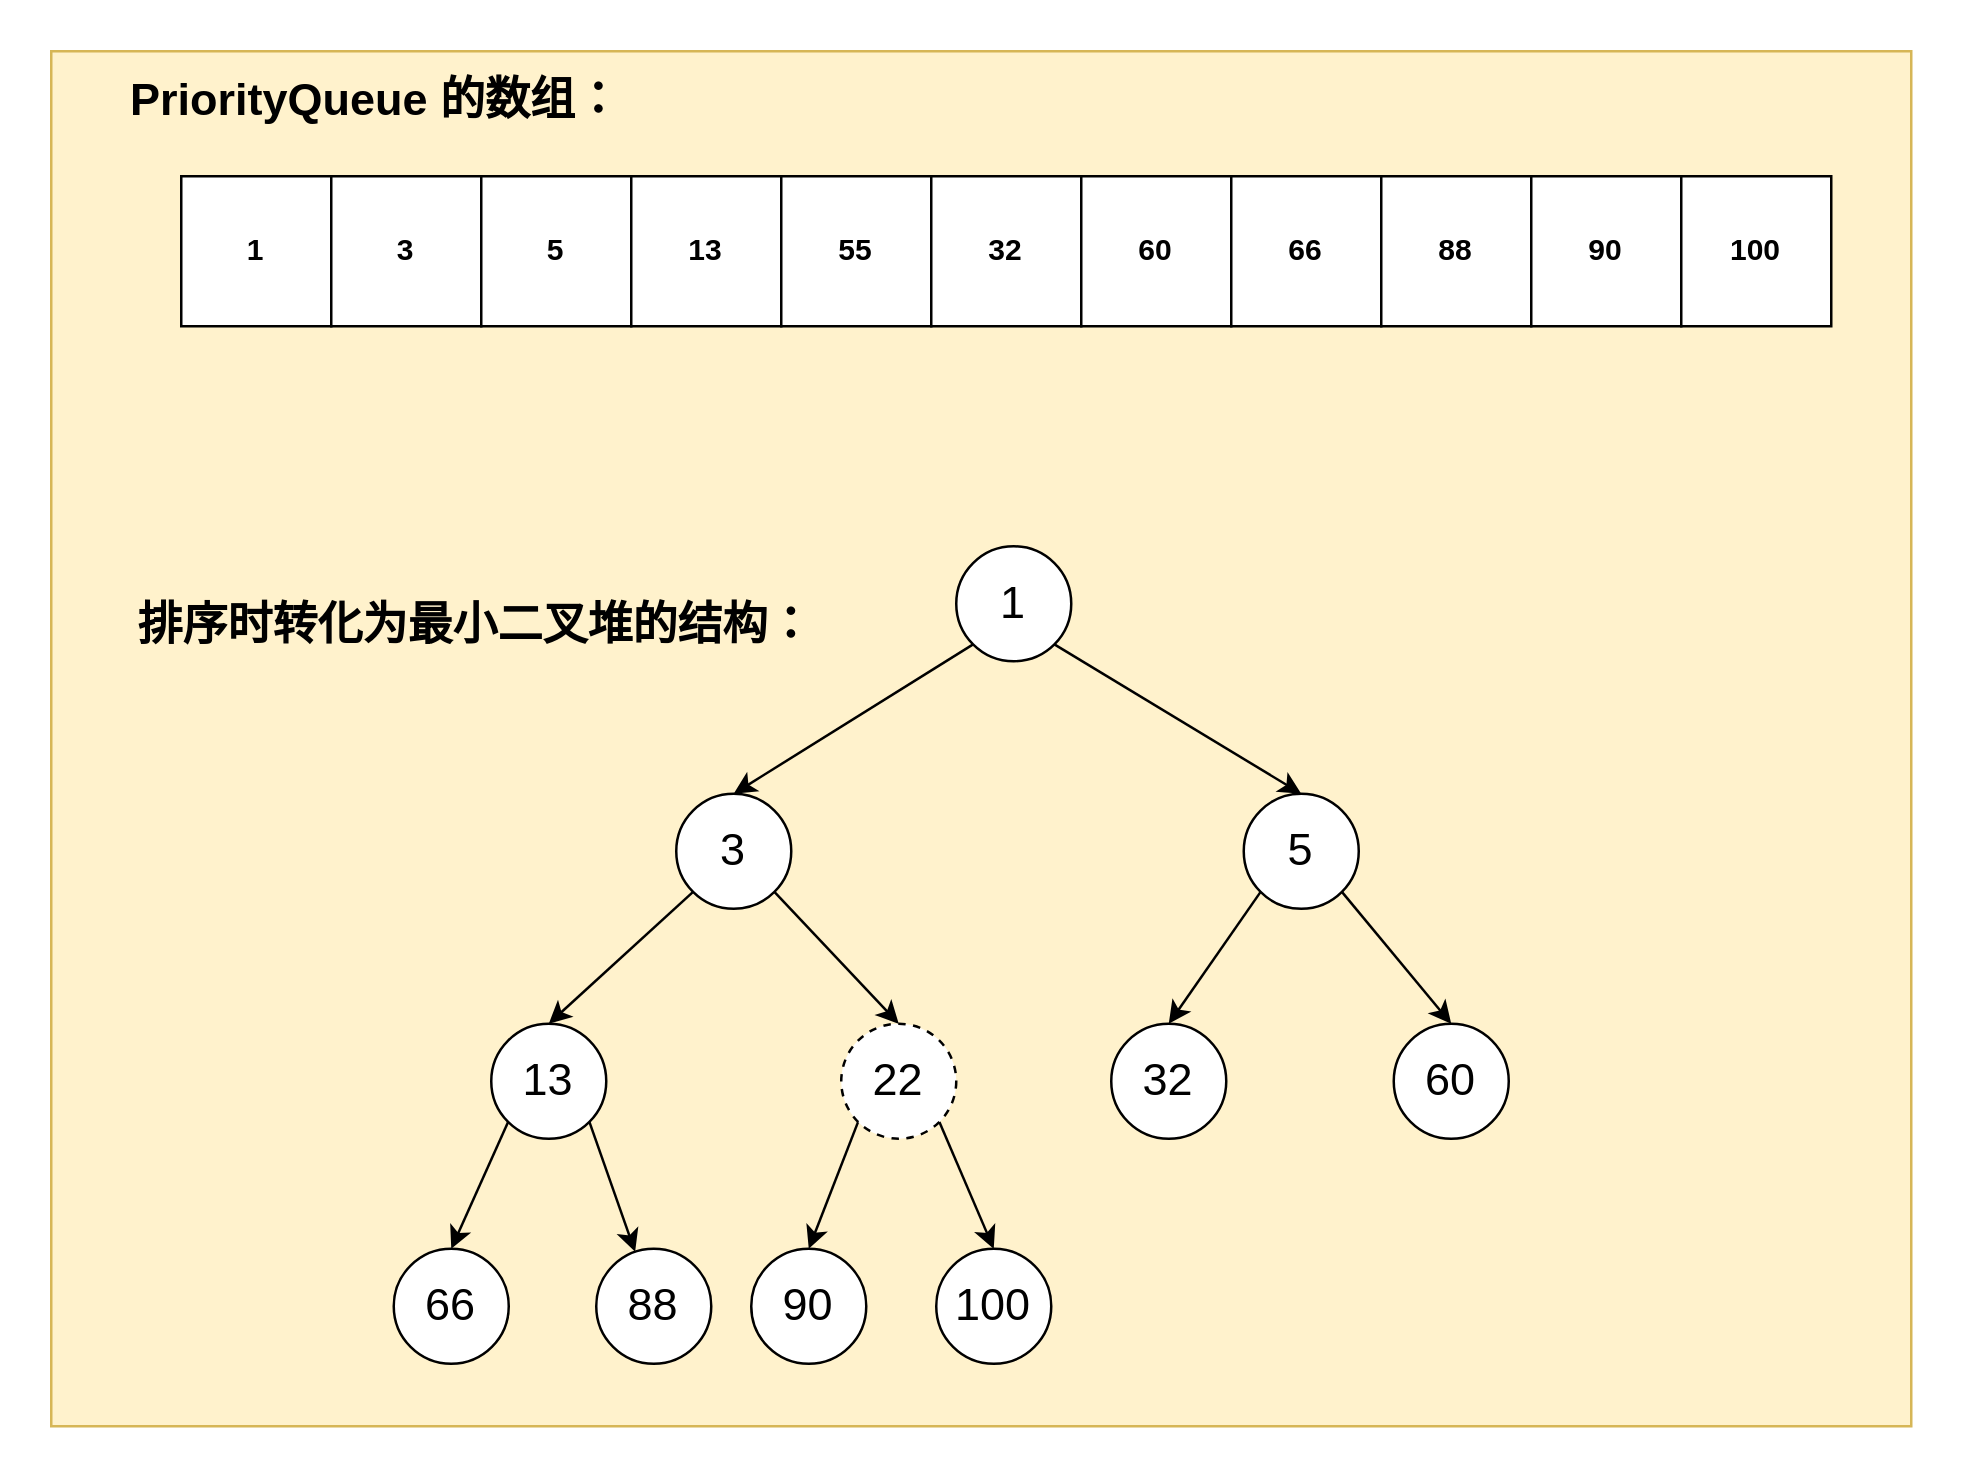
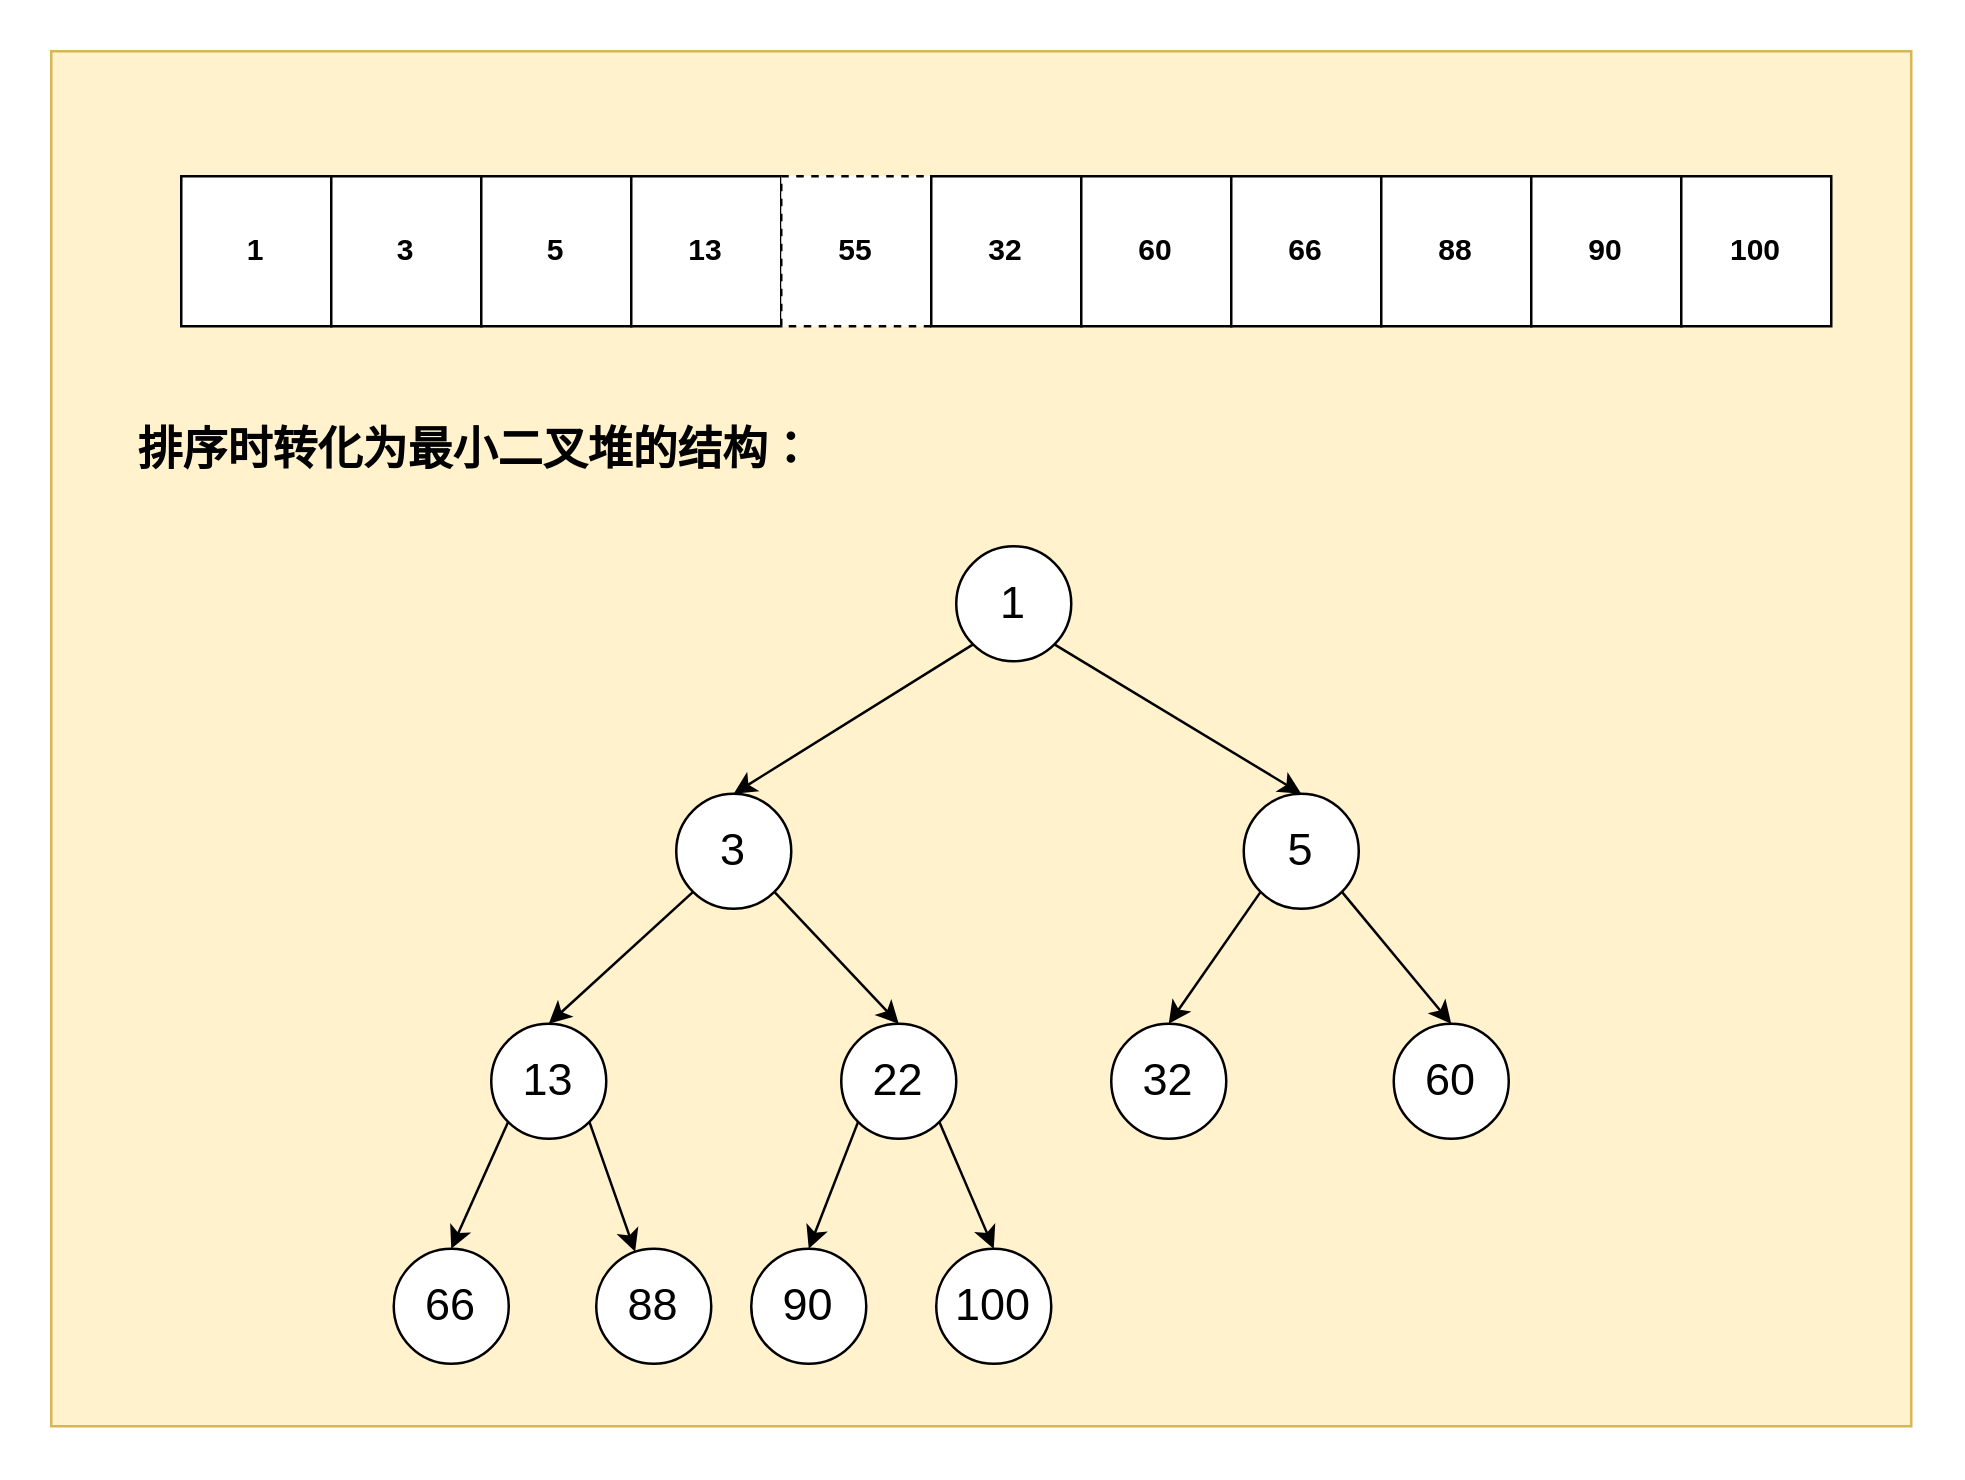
(376, 101) -> none
(856, 251) -> (856, 251)
(476, 626) -> (476, 451)
(899, 1081) -> (899, 1081)
